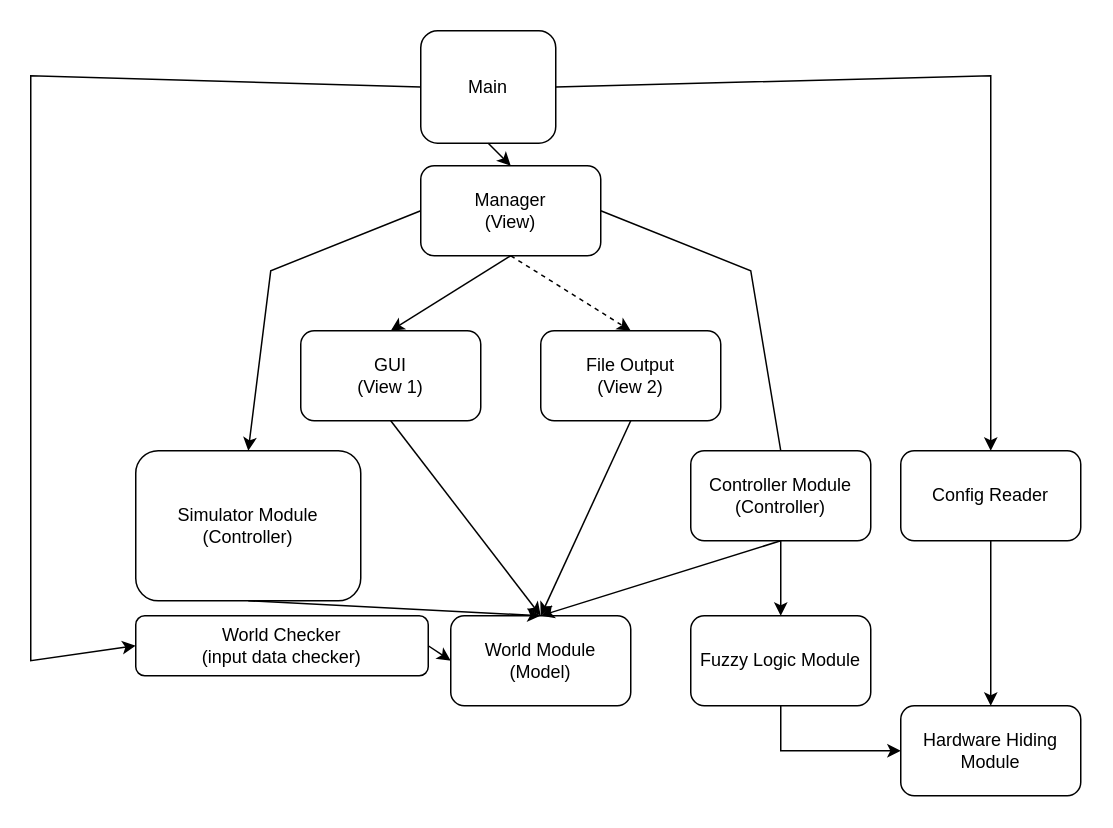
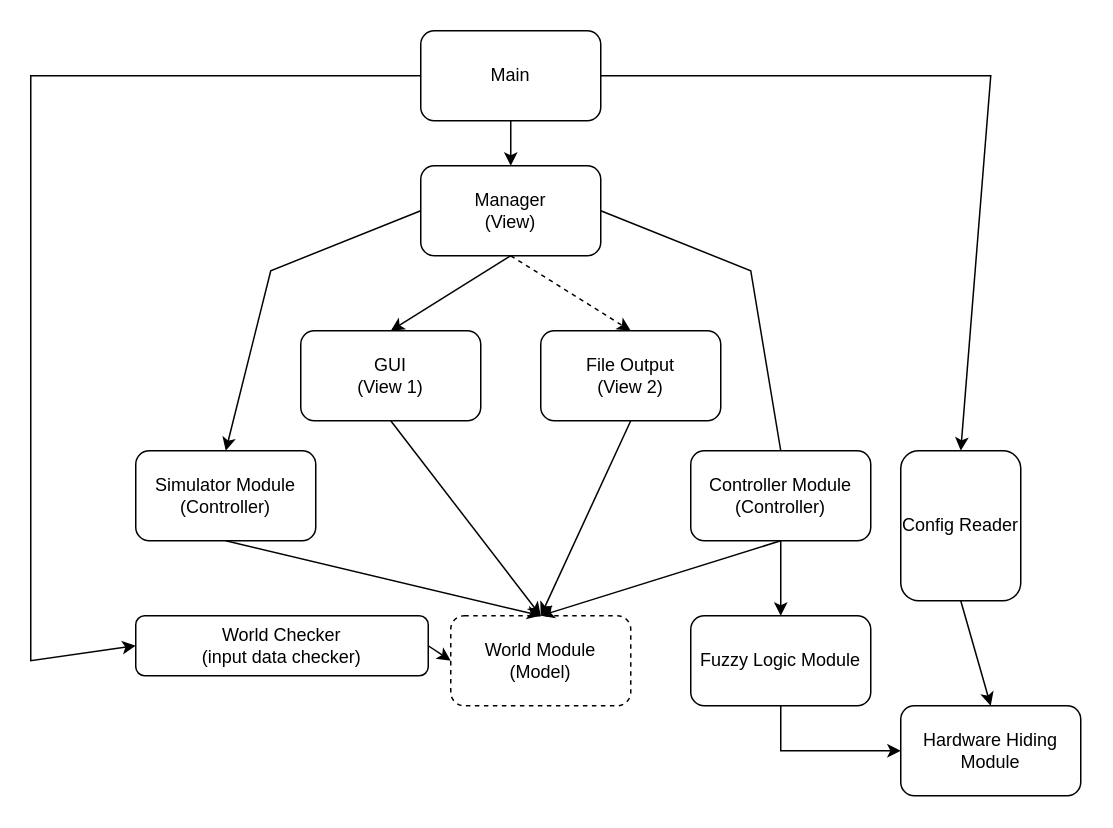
(488, 87) -> (511, 76)
(991, 496) -> (961, 526)
(248, 526) -> (226, 496)
(541, 661) -> (541, 661)
